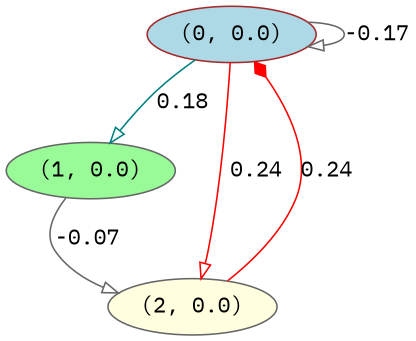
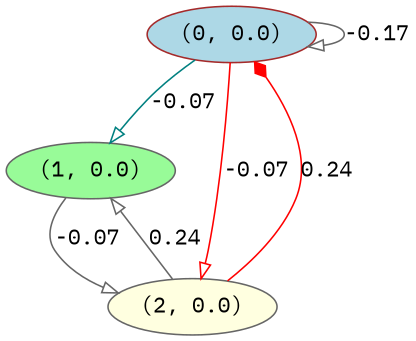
(183, 103) -> (183, 103)
(257, 171) -> (257, 171)
none -> (147, 245)
